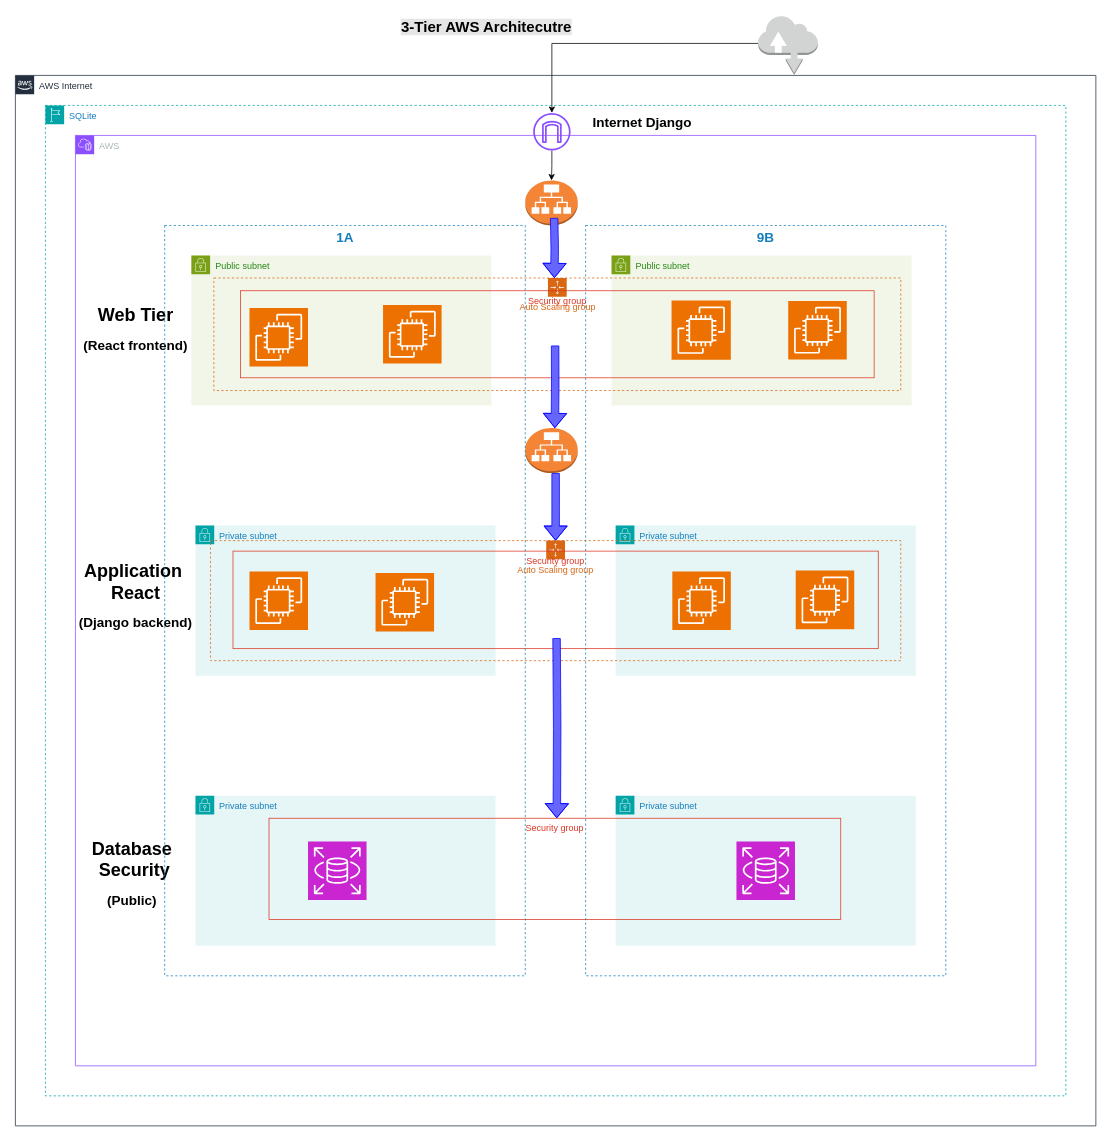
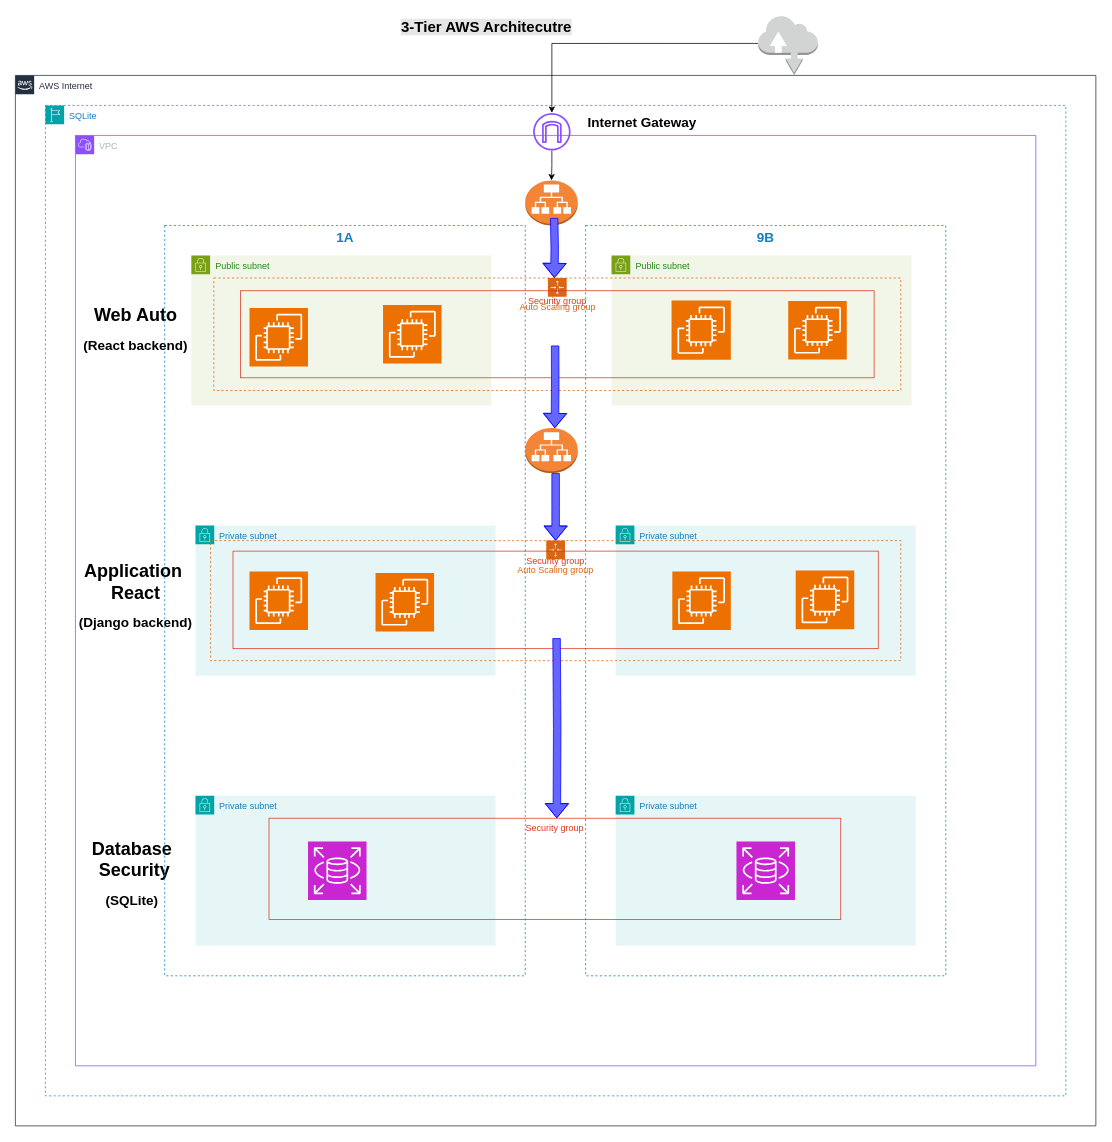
(642, 123) -> (642, 123)
(107, 146) -> (107, 146)
(136, 315) -> (136, 315)
(136, 345) -> (136, 345)
(132, 900) -> (132, 900)
